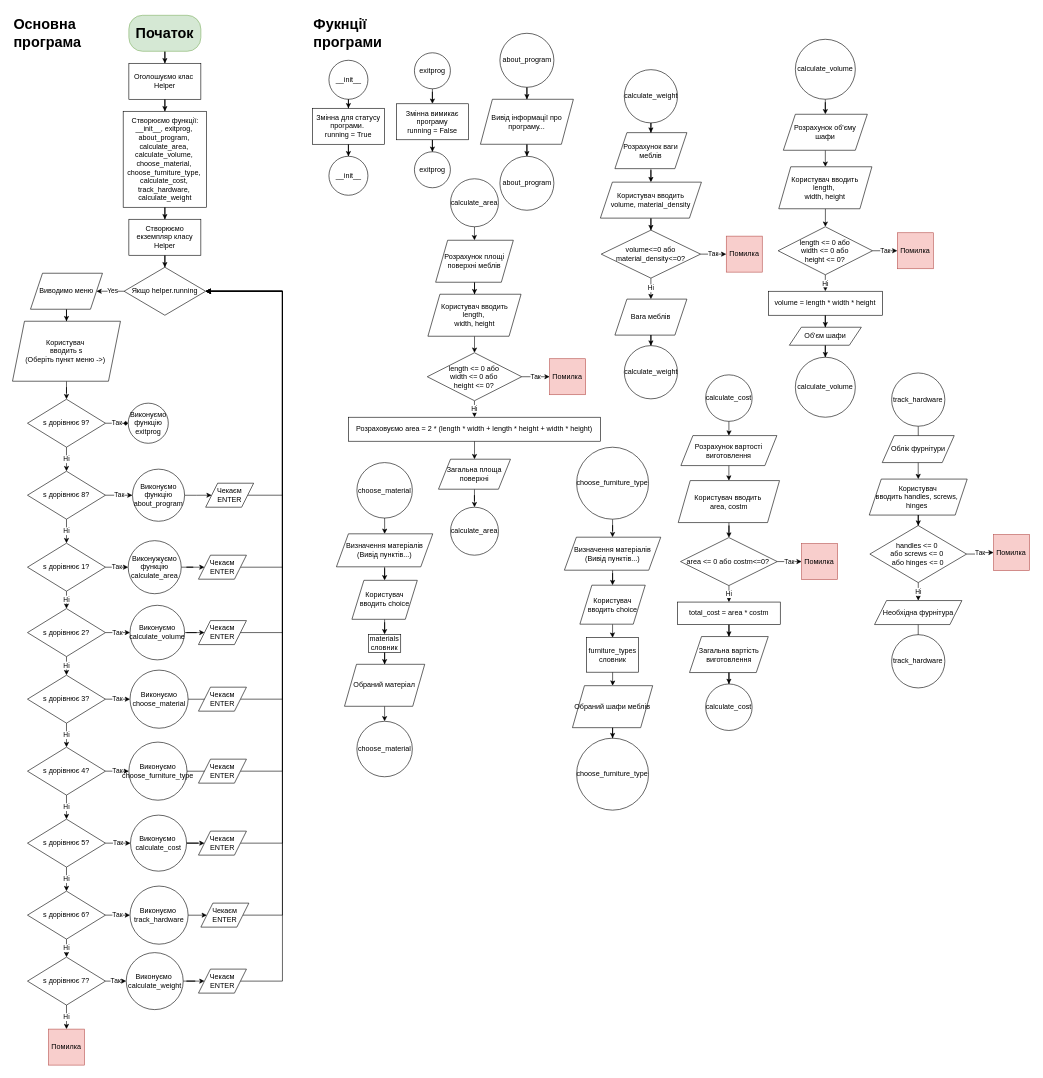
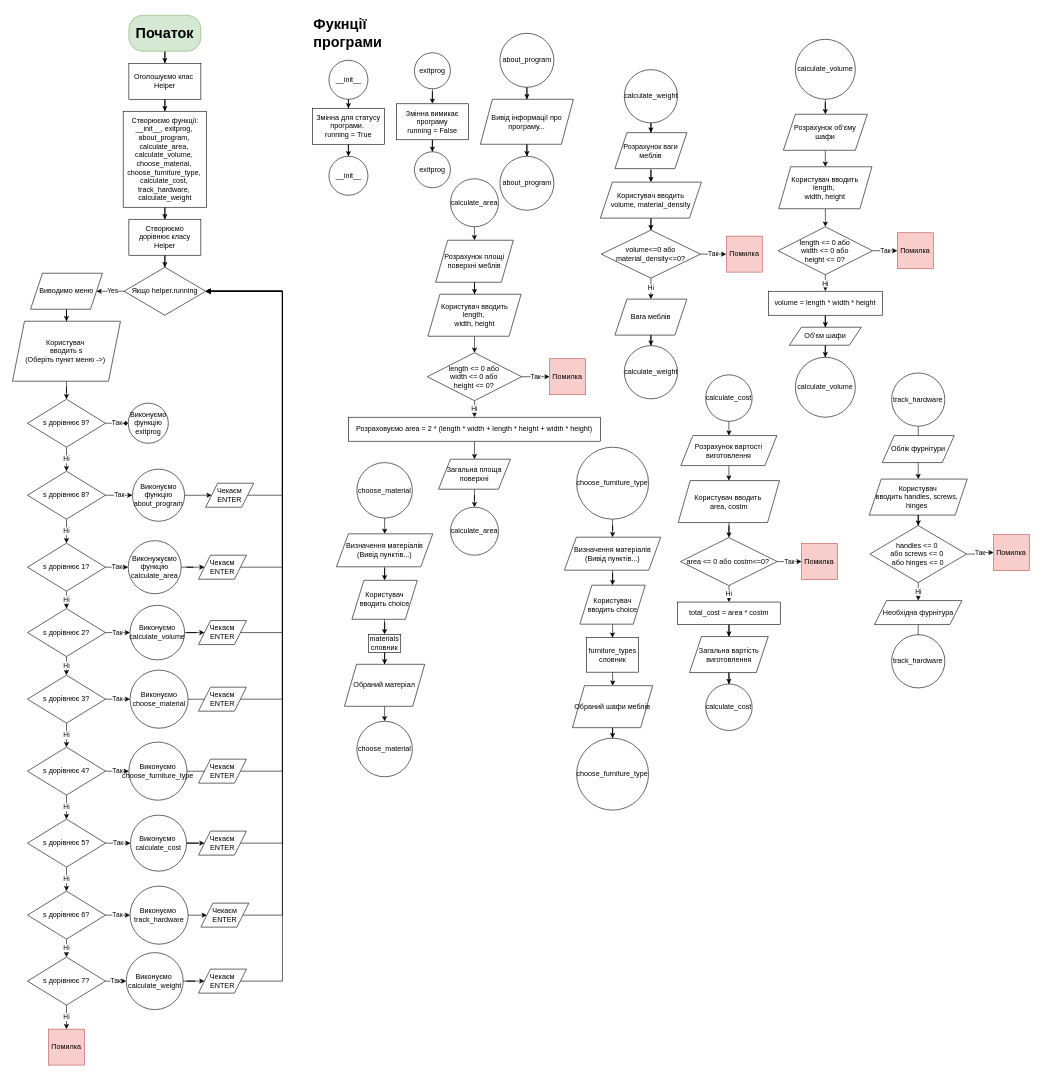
(66, 48) -> none
(165, 237) -> (165, 237)
